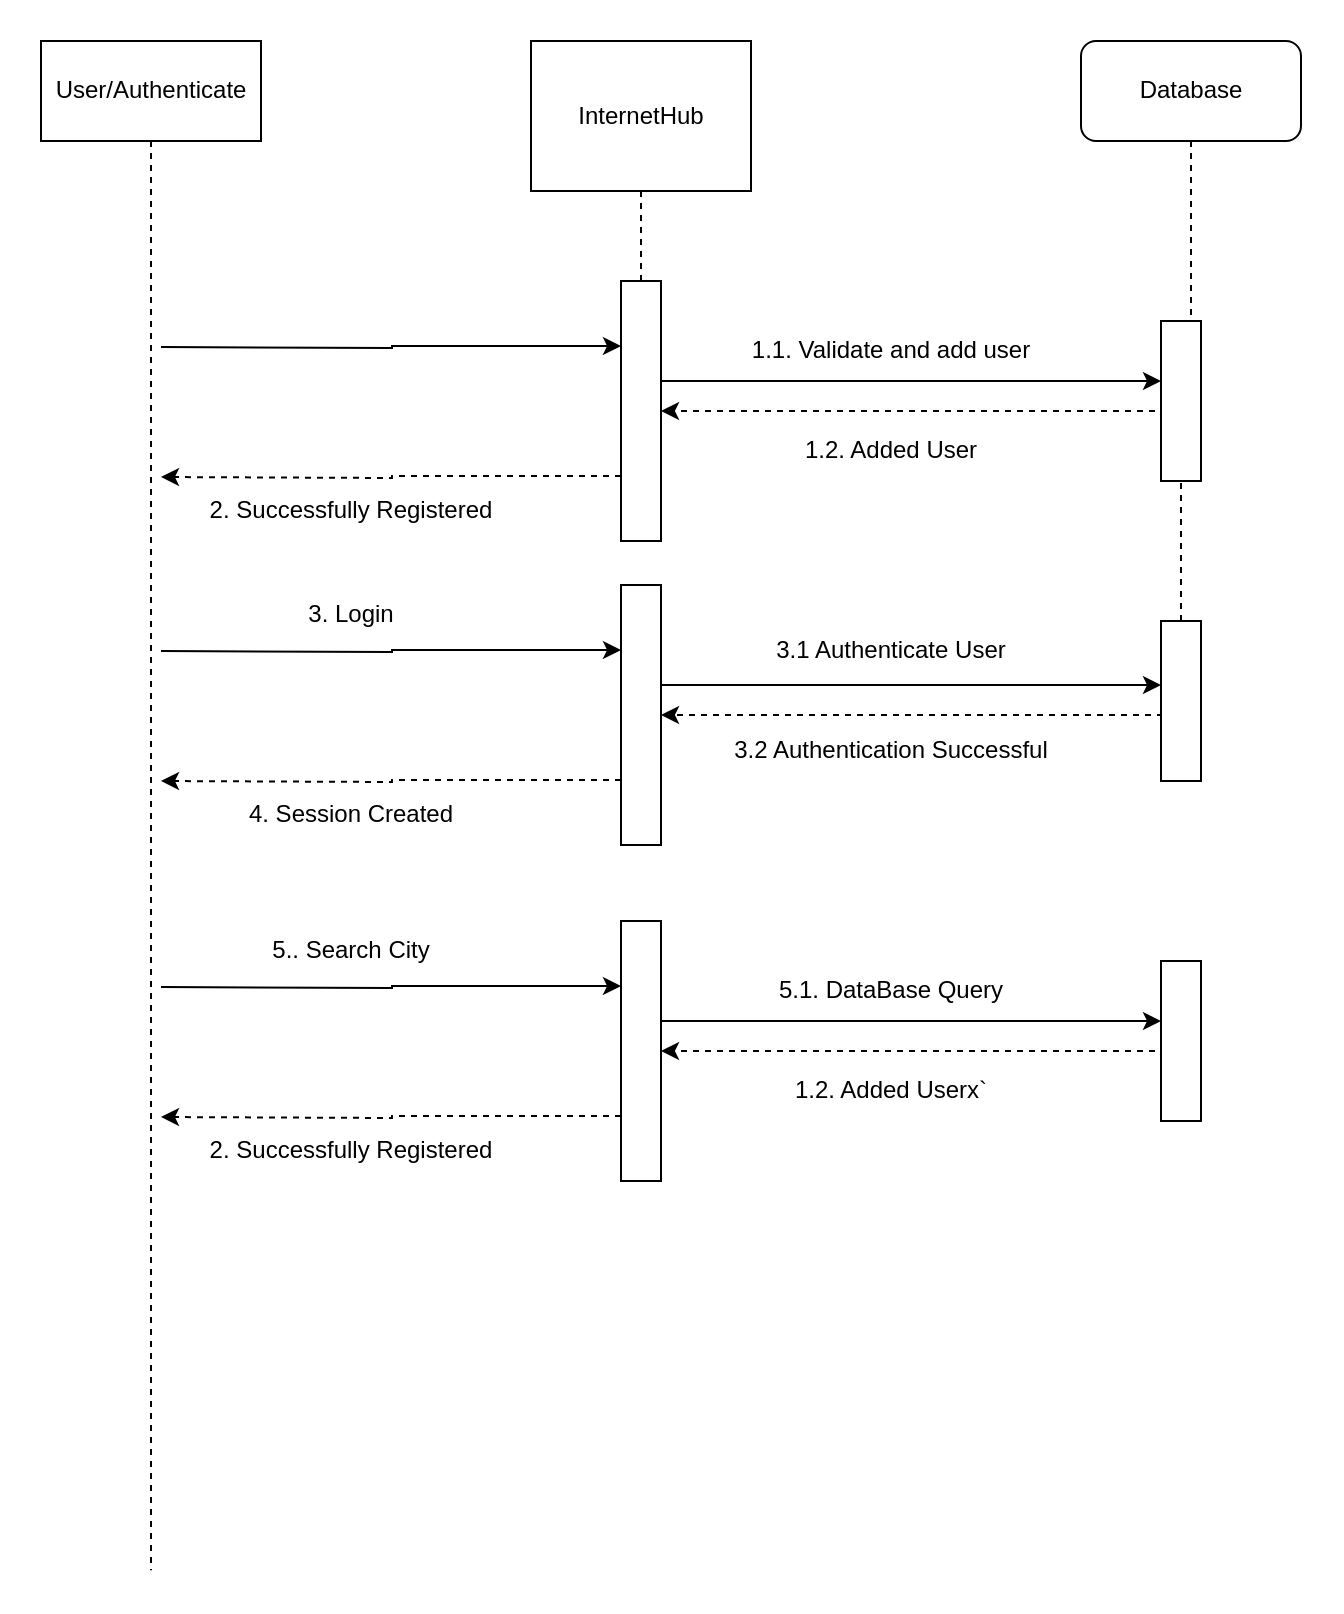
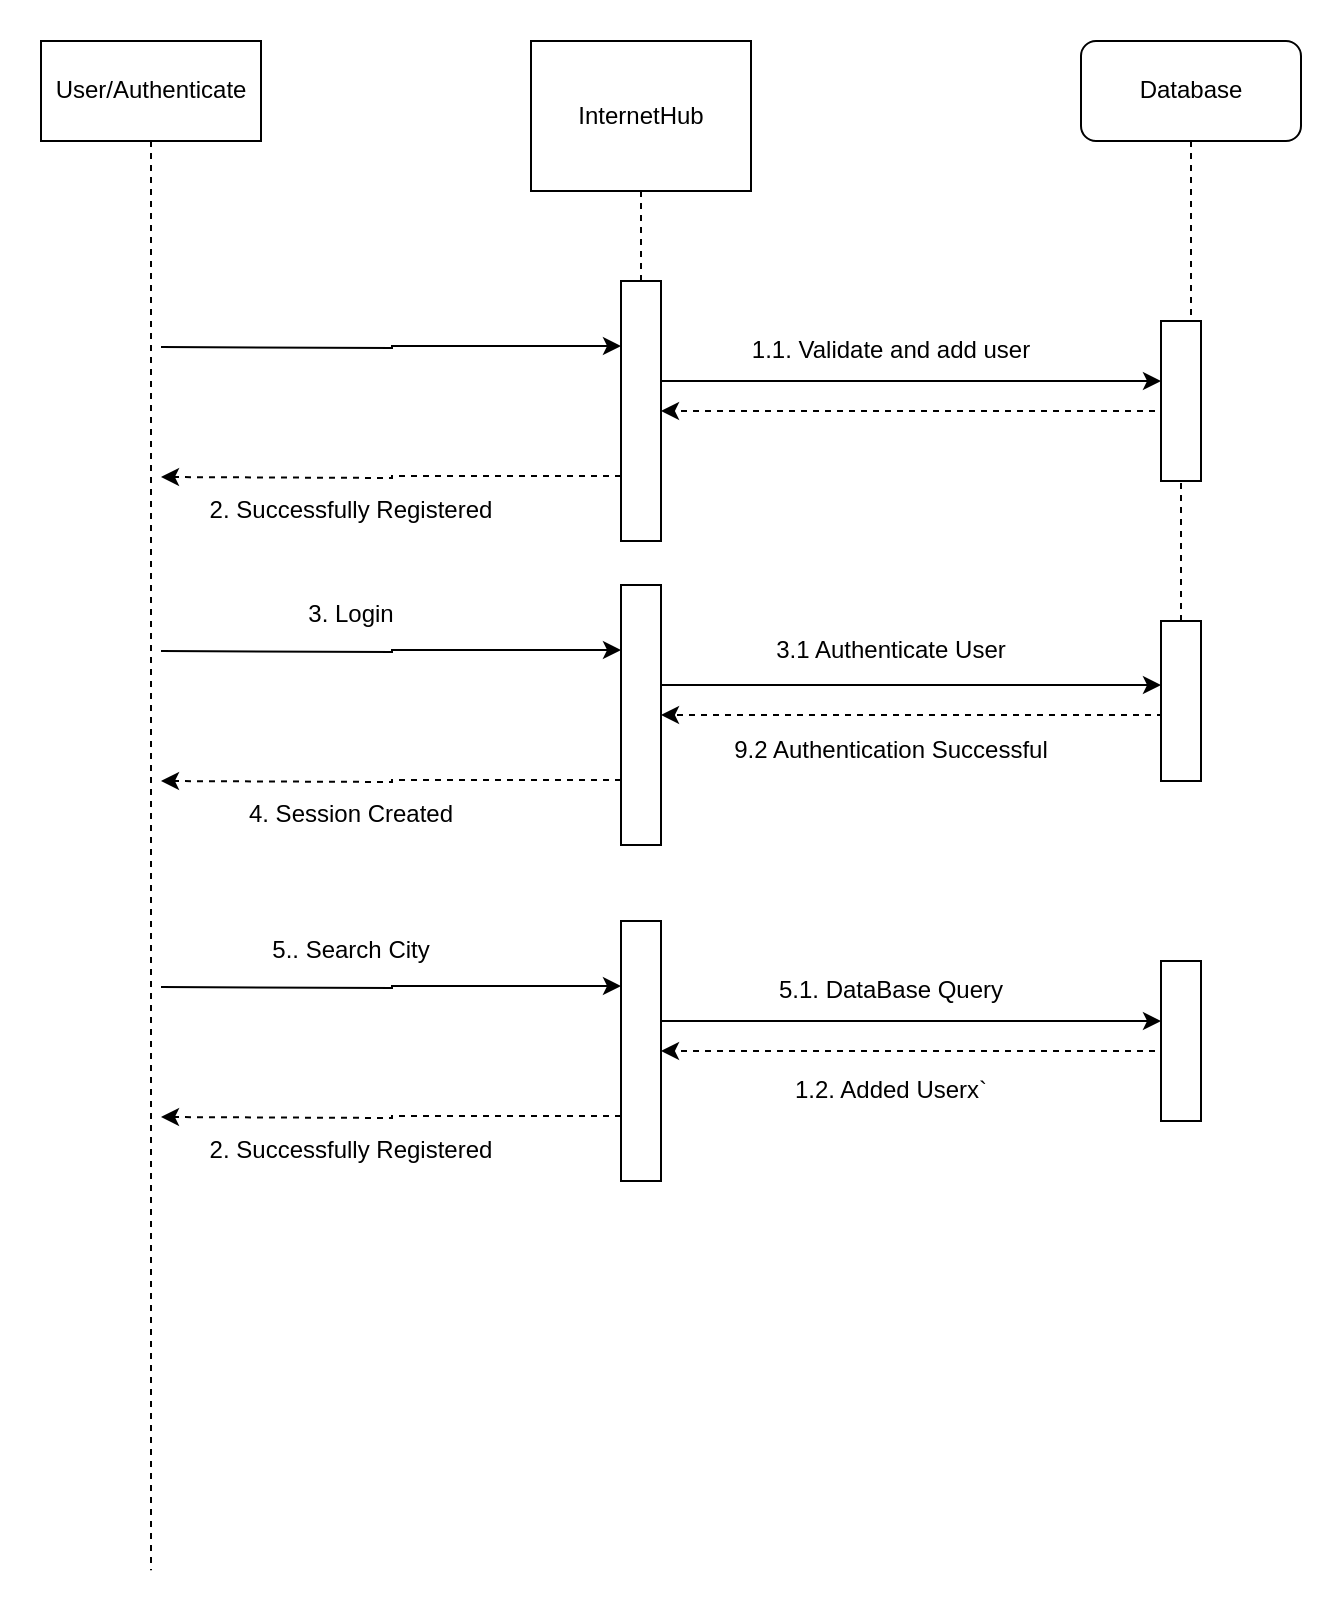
(891, 451) -> none
(892, 751) -> (892, 751)
